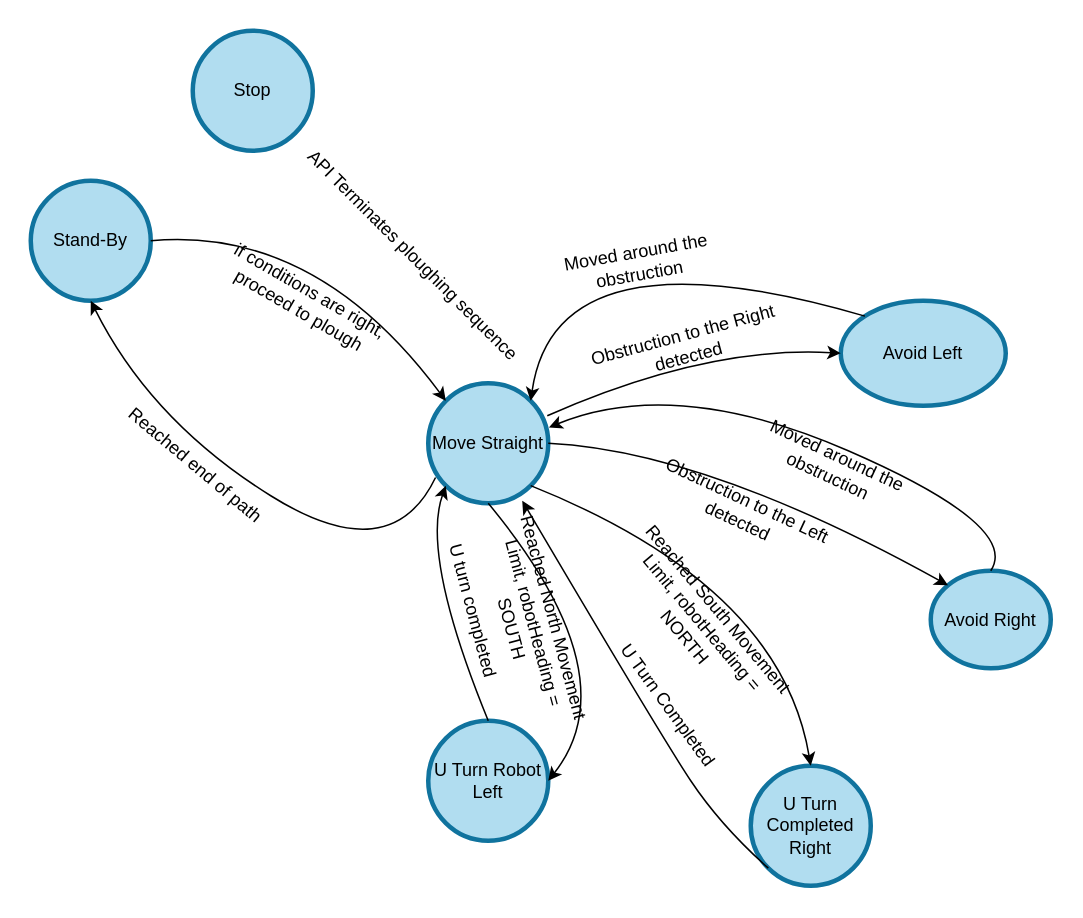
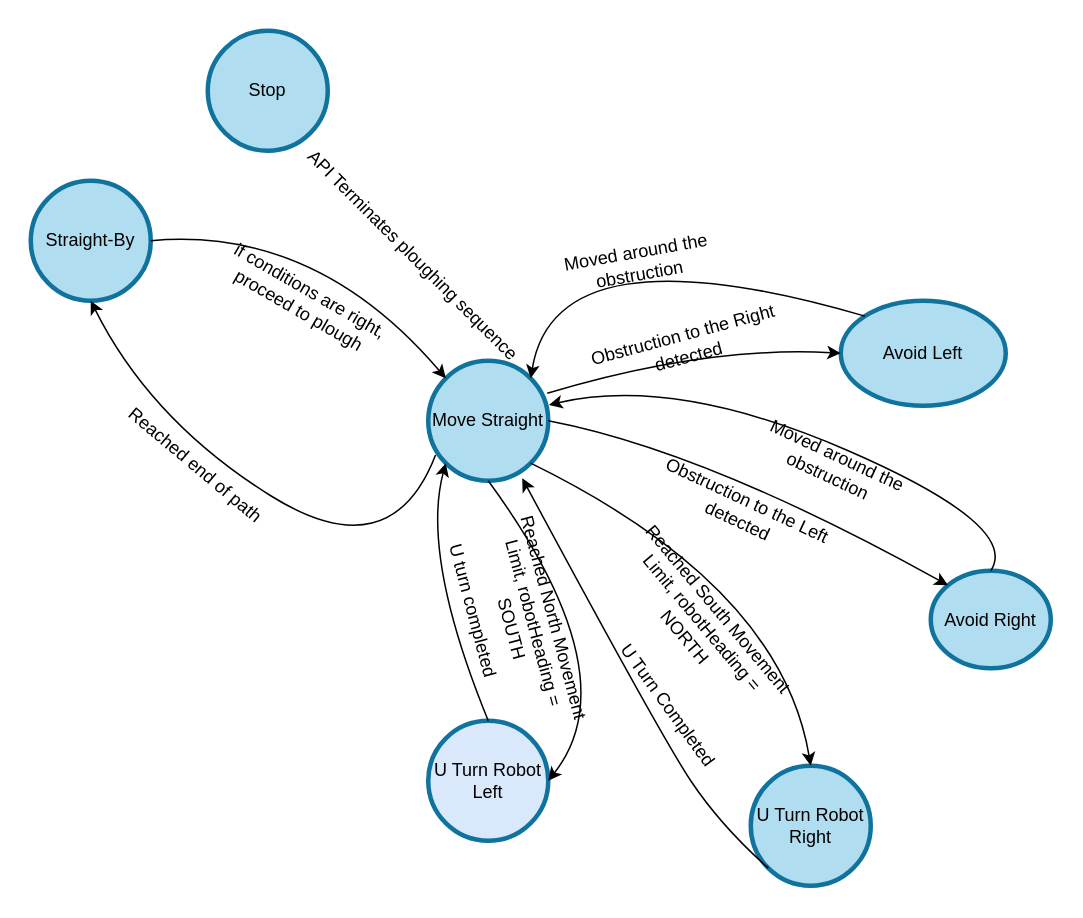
(253, 91) -> (268, 91)
(91, 241) -> (91, 241)
(488, 443) -> (488, 421)
(488, 781) -> (488, 781)
(811, 826) -> (811, 826)
